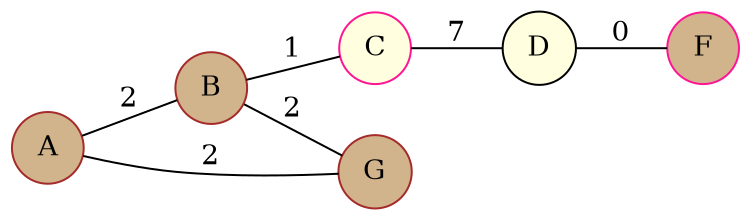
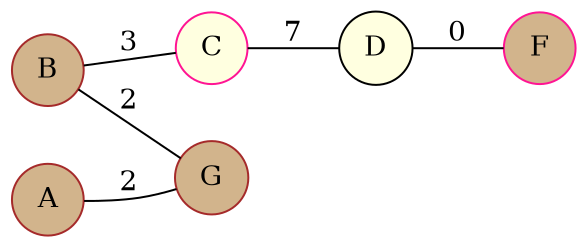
(293, 49) -> (130, 43)
(130, 118) -> none
